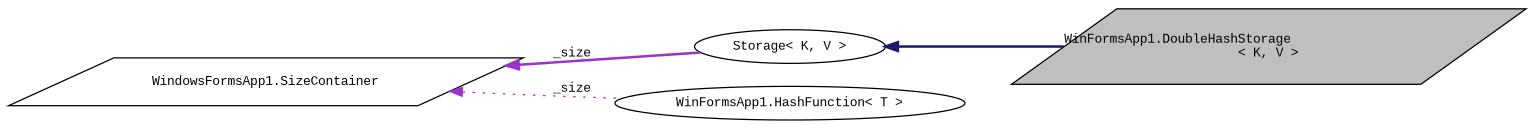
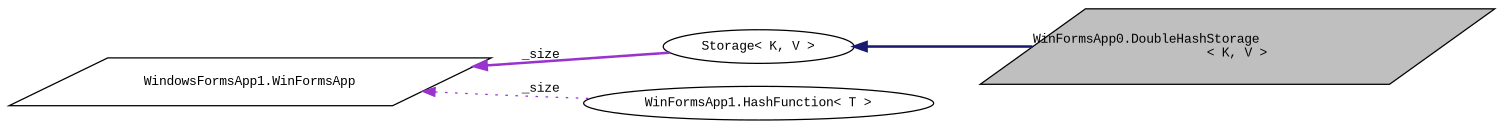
(1269, 47) -> (1237, 47)
(266, 82) -> (250, 82)
